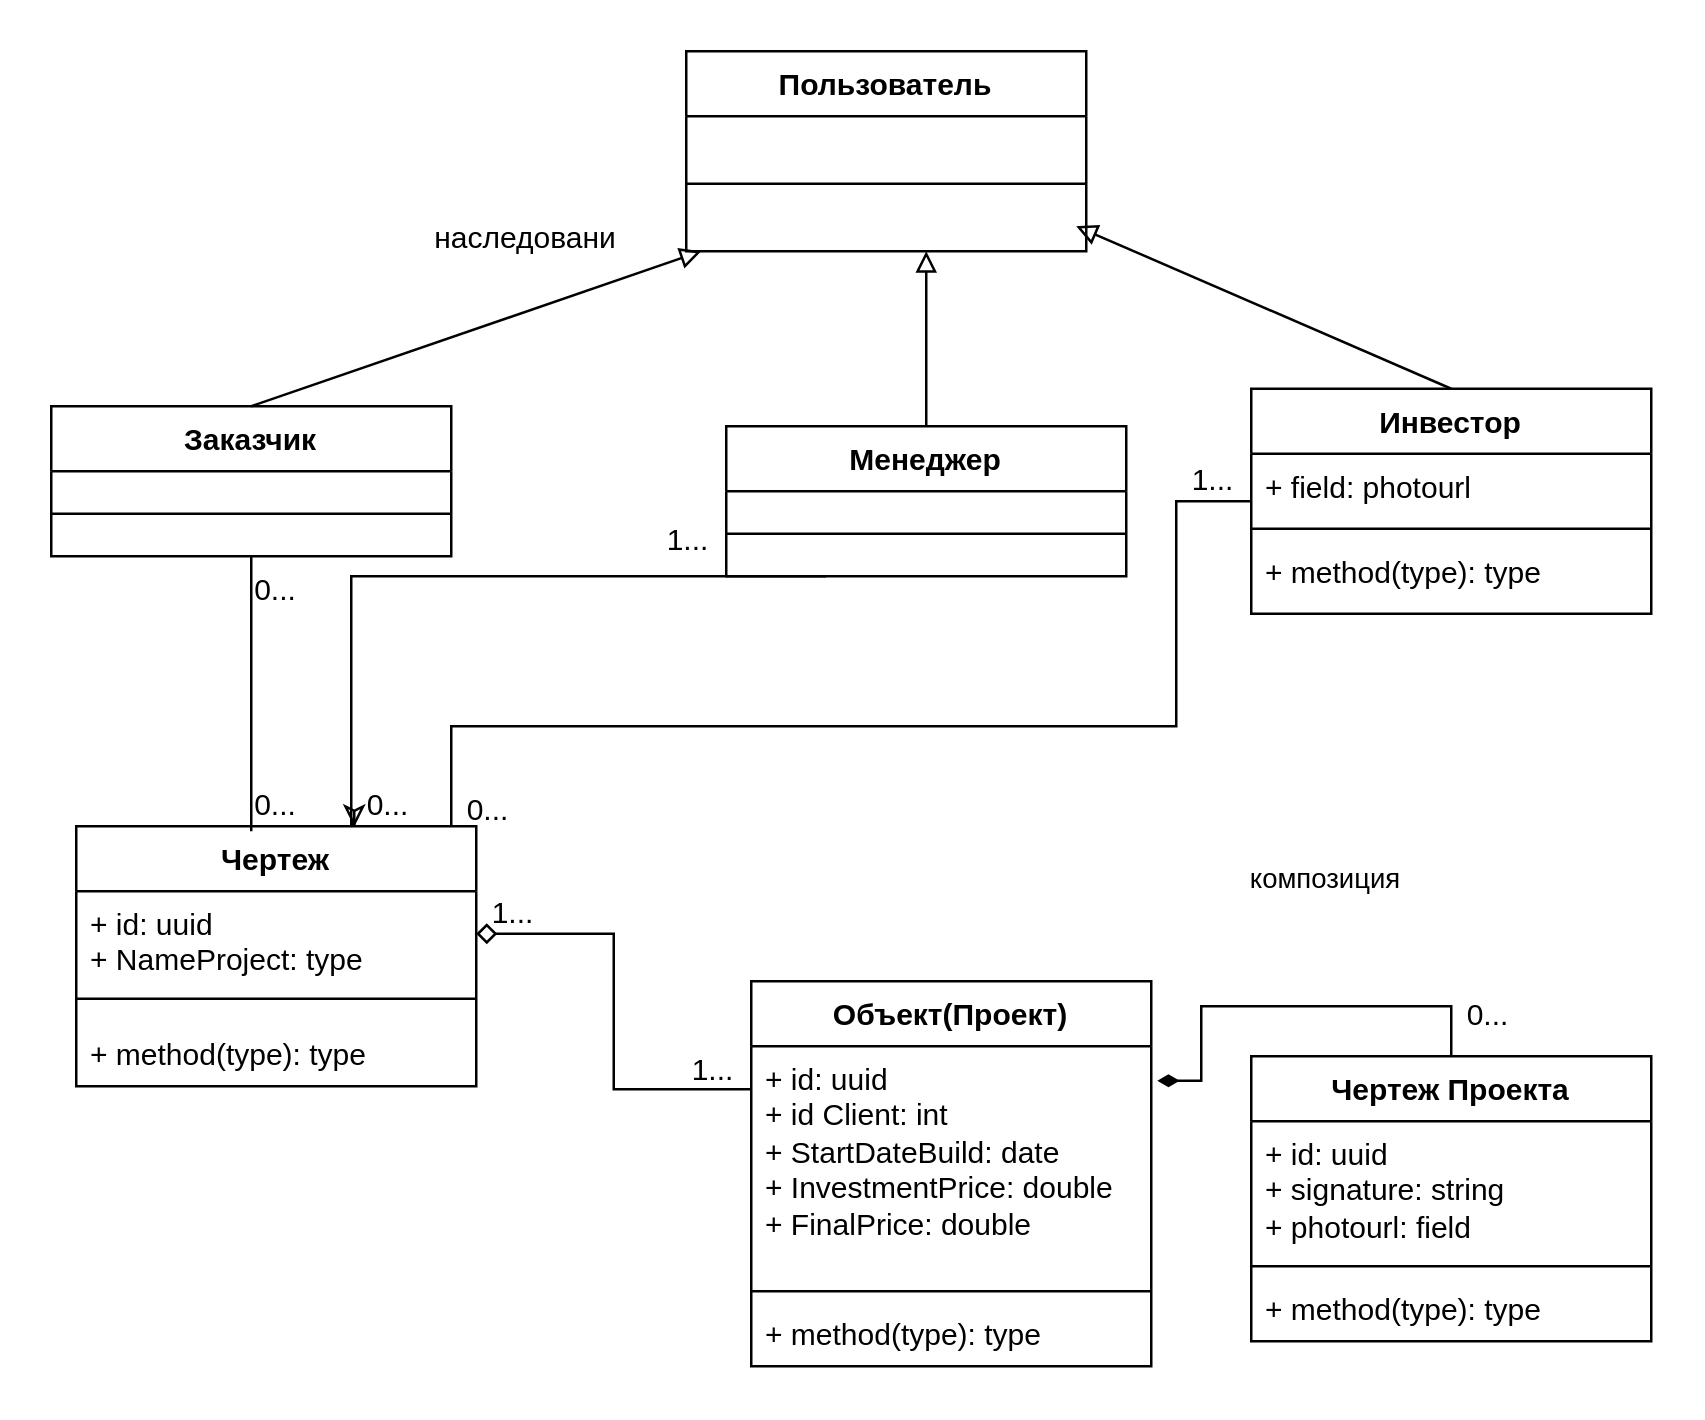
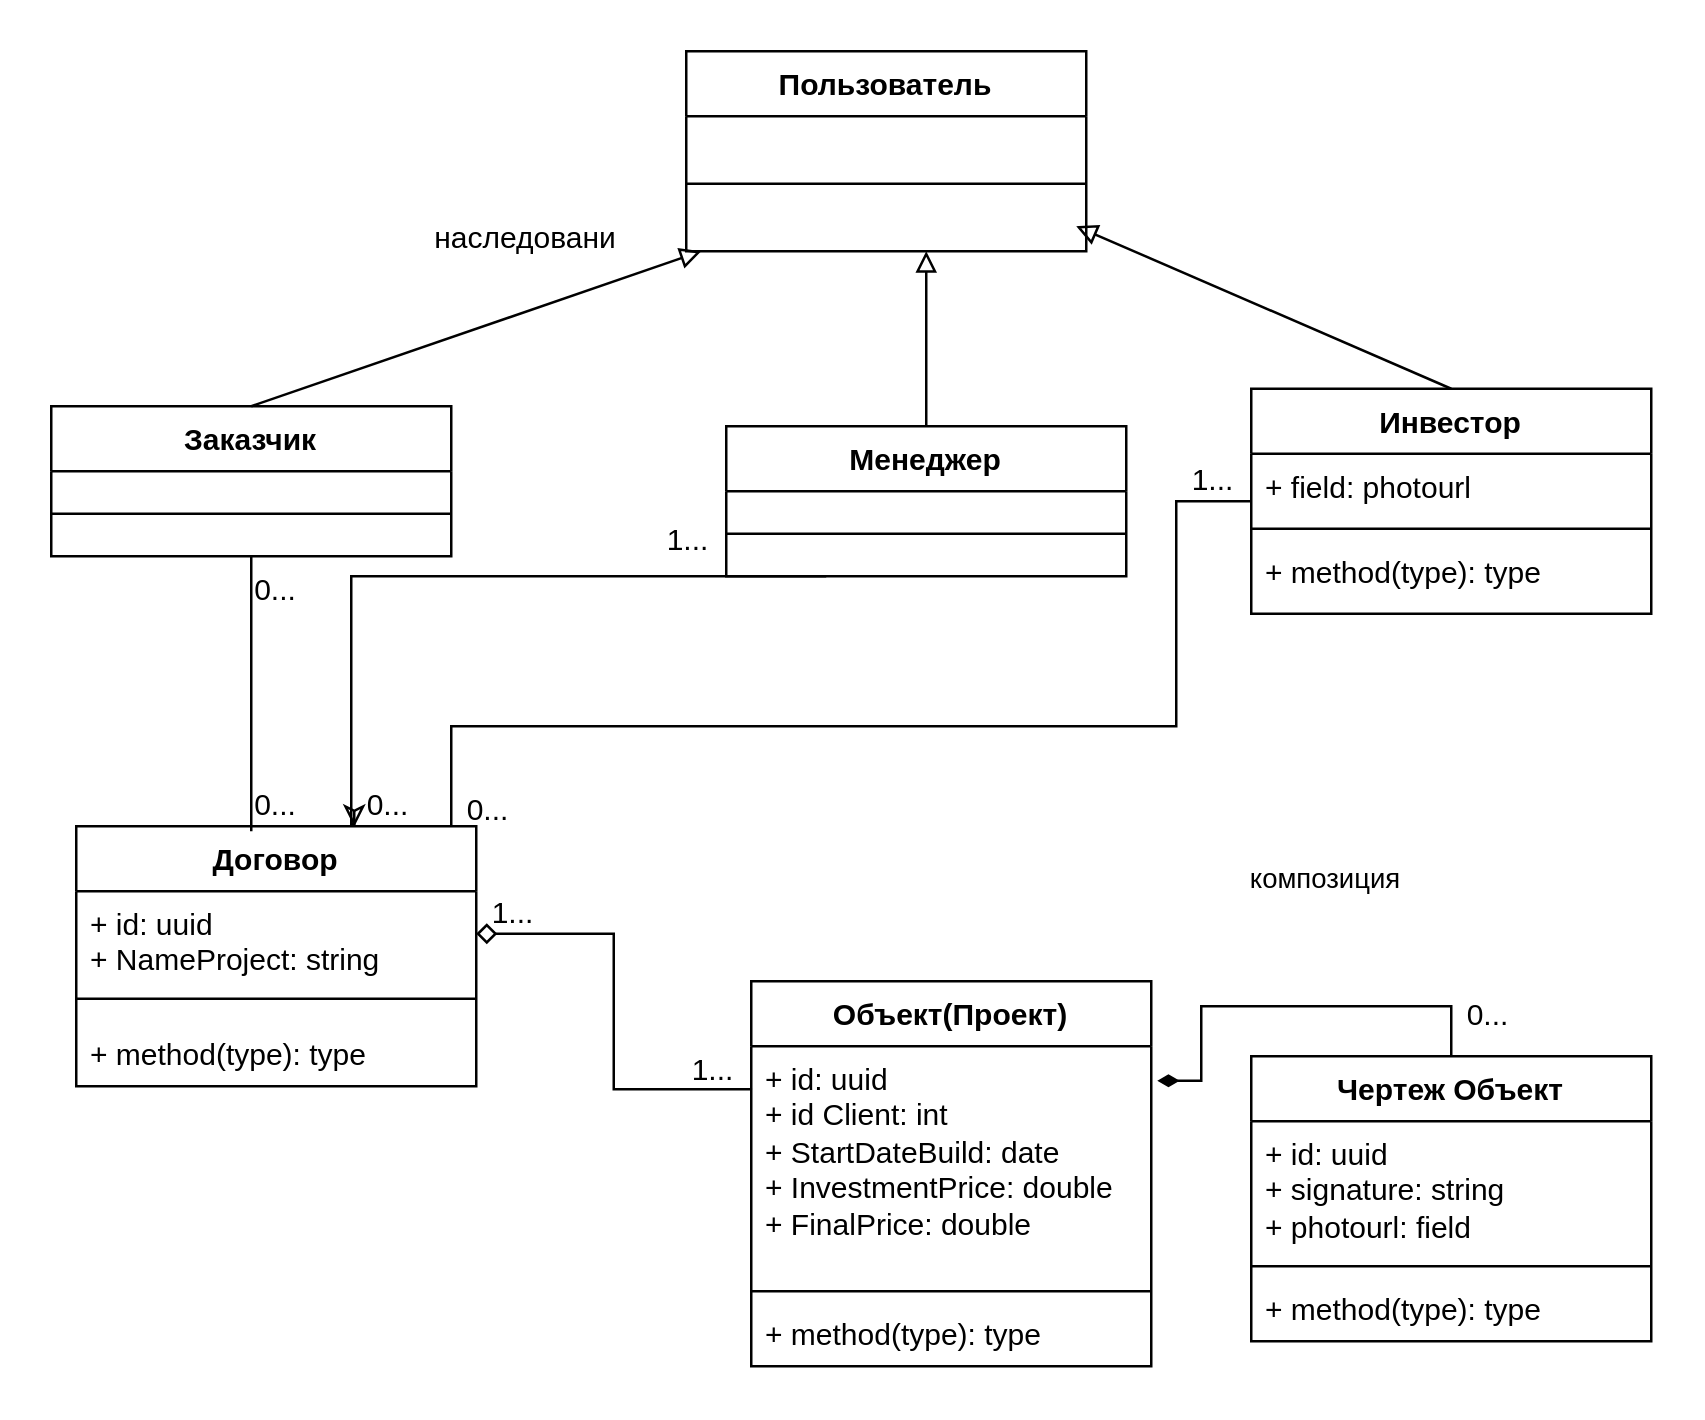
(276, 862) -> (276, 862)
(239, 945) -> (252, 945)
(1451, 1092) -> (1451, 1092)
